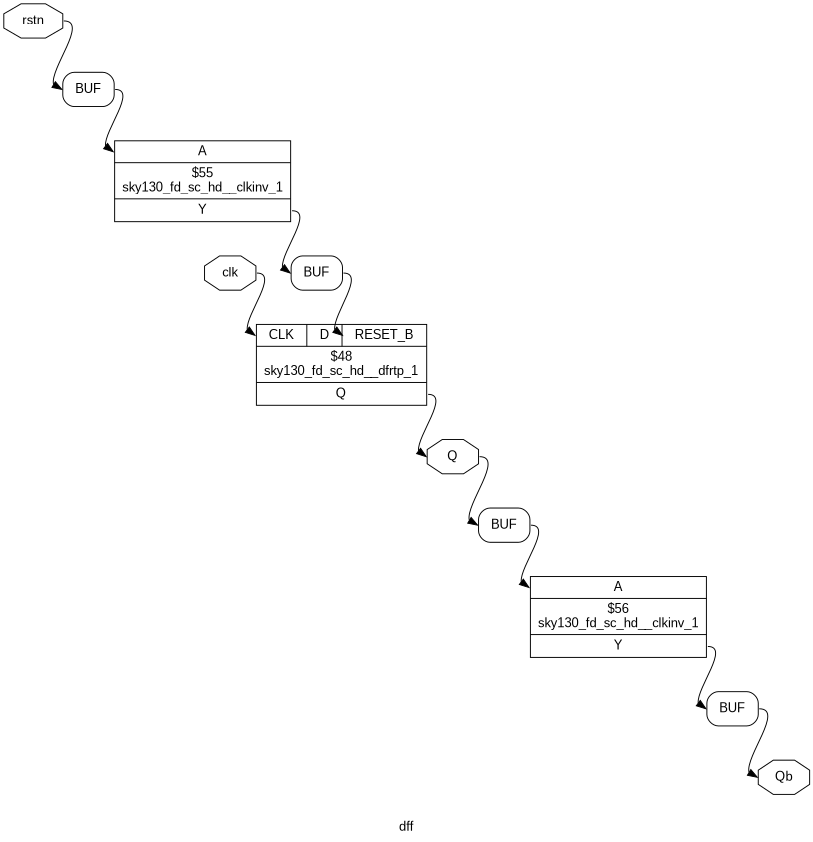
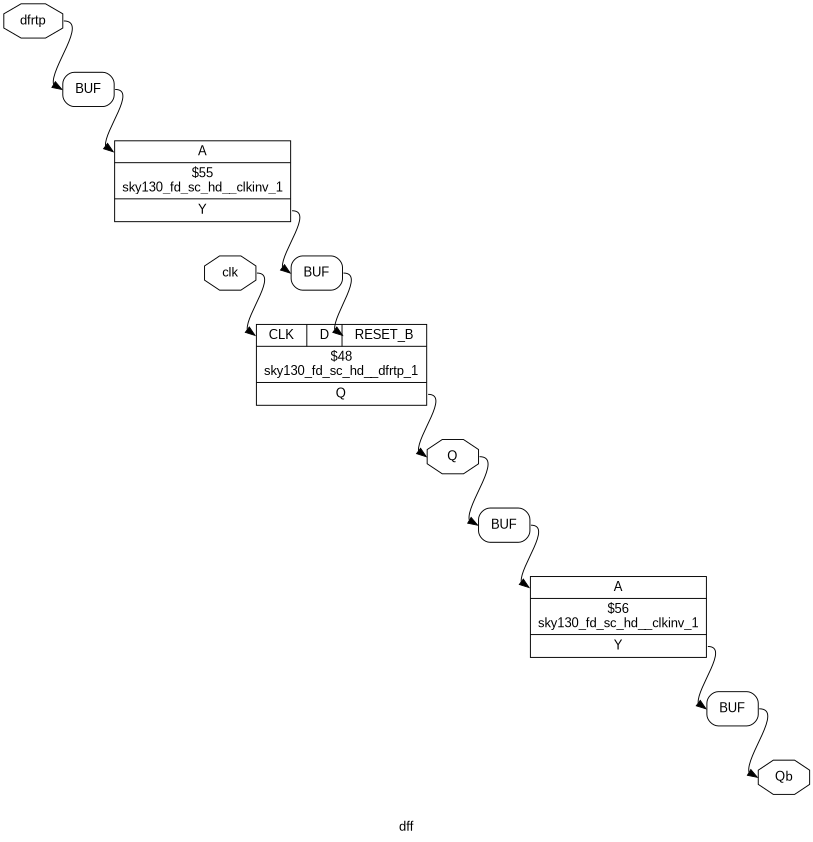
(33, 21) -> (33, 21)
